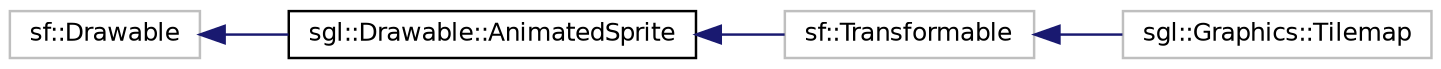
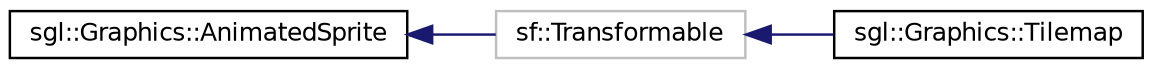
(105, 35) -> none
(492, 35) -> (209, 35)
(1277, 35) -> (988, 35)
